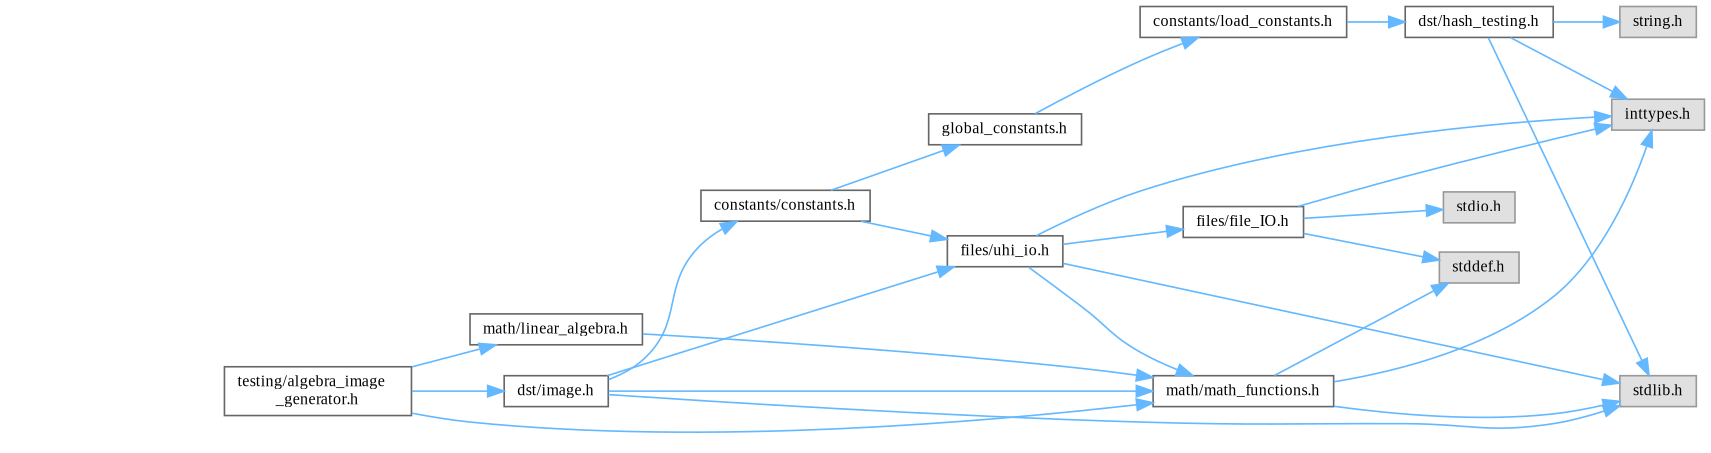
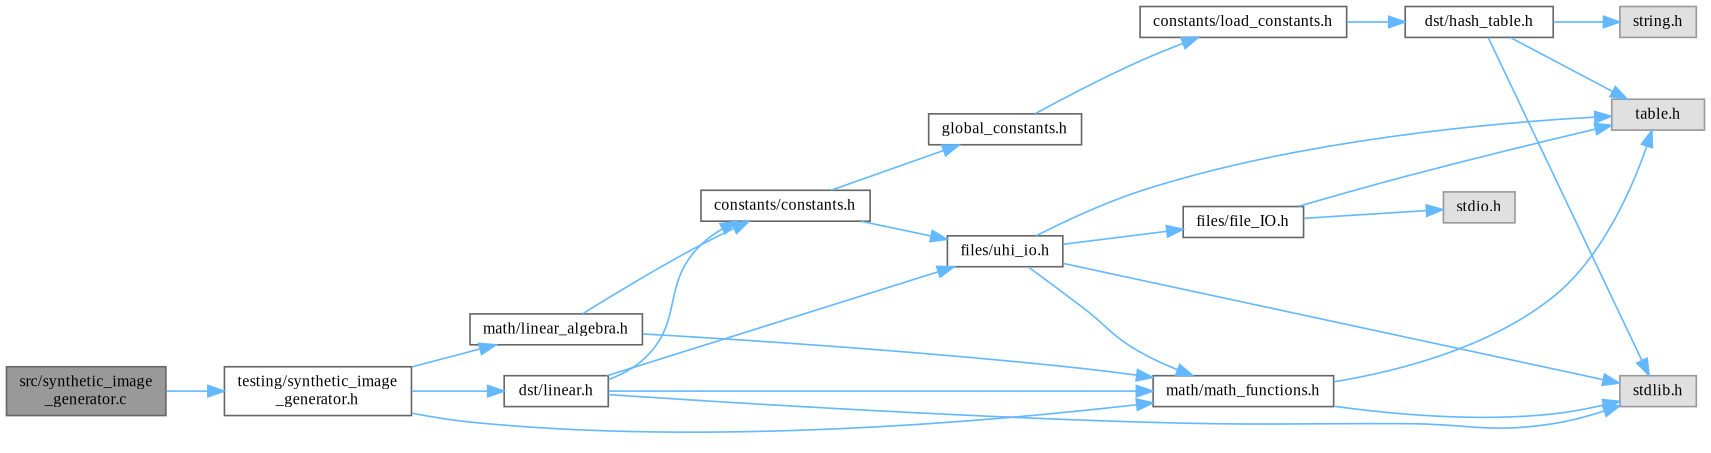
(1479, 22) -> (1479, 22)
(1658, 115) -> (1658, 115)
(1479, 268) -> none
none -> (657, 269)
none -> (86, 391)
(318, 391) -> (318, 391)
(556, 391) -> (556, 391)
